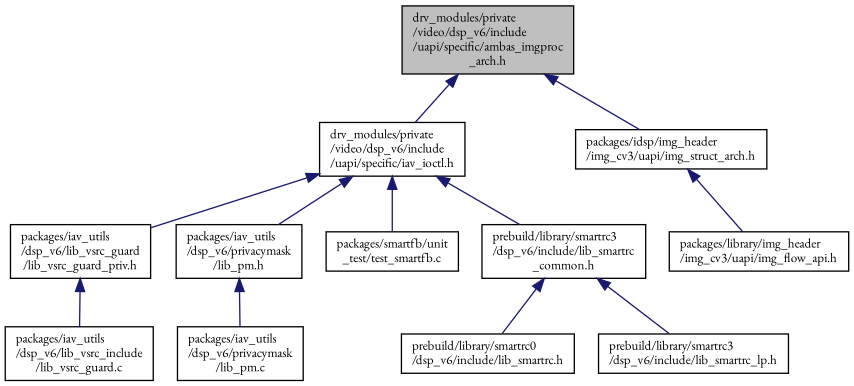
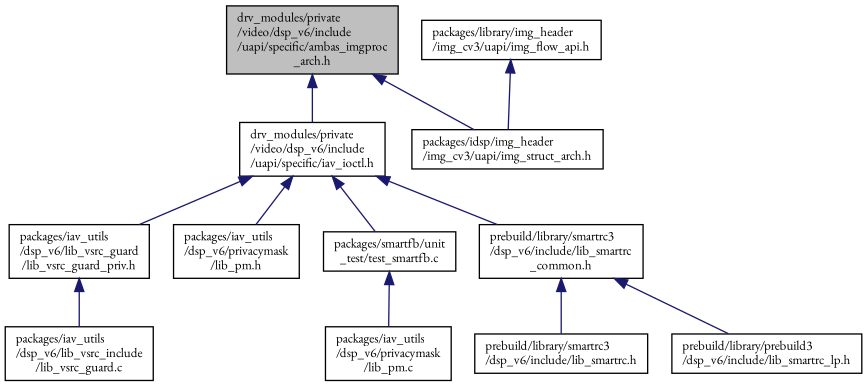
(719, 205) -> (509, 101)
(240, 309) -> (389, 306)
(488, 354) -> (561, 354)
(693, 354) -> (767, 354)
